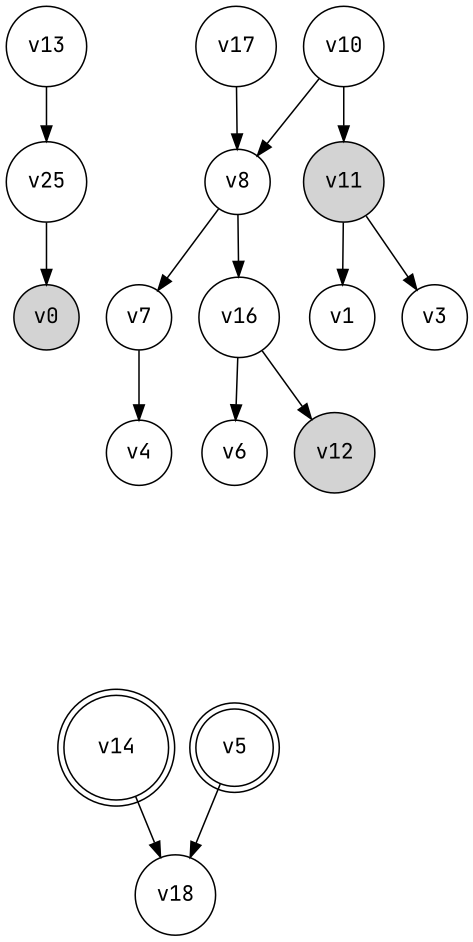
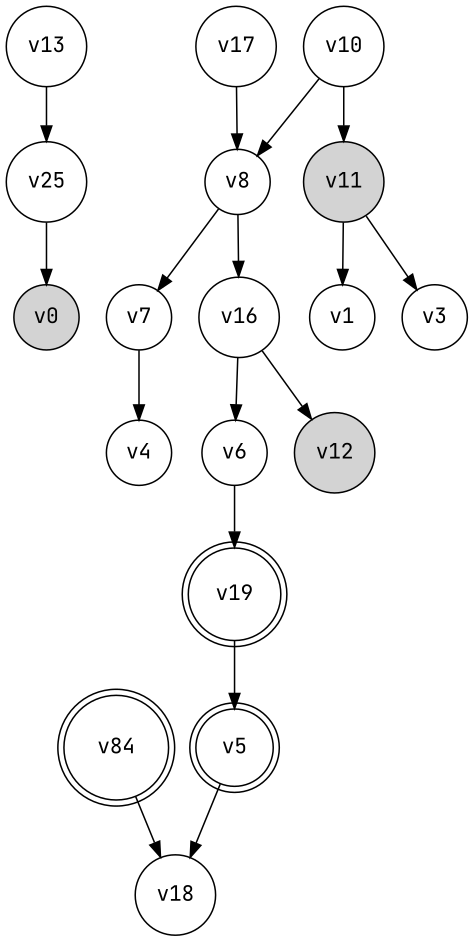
none -> (235, 594)
(116, 748) -> (116, 748)
